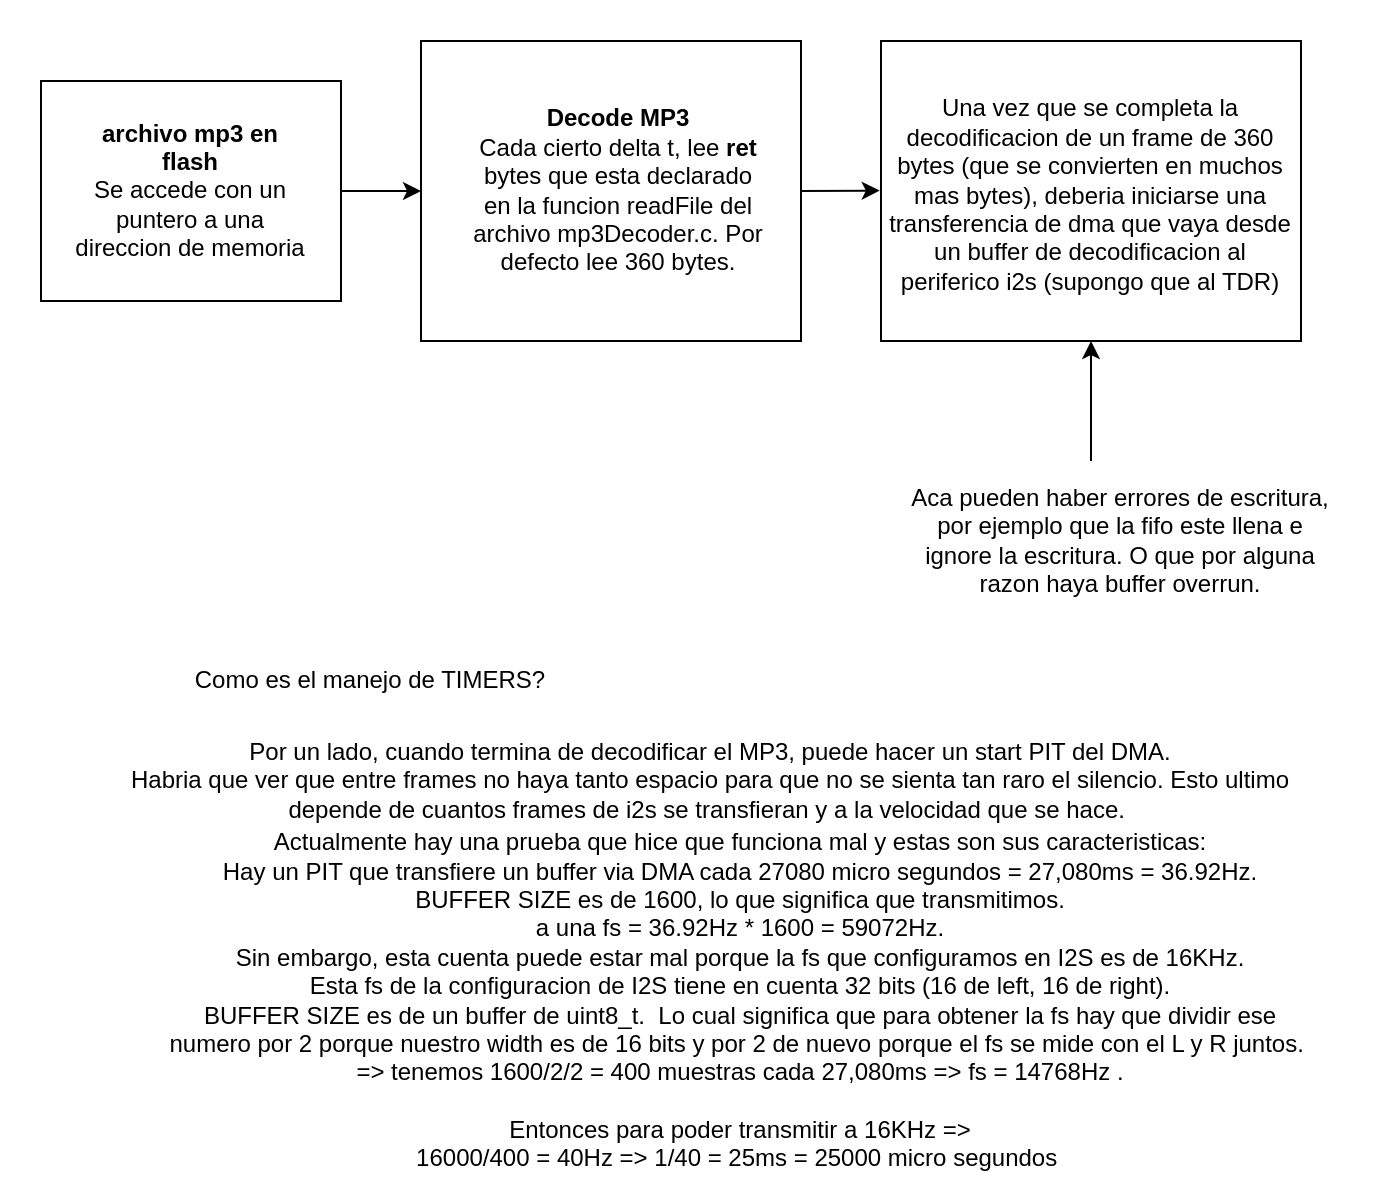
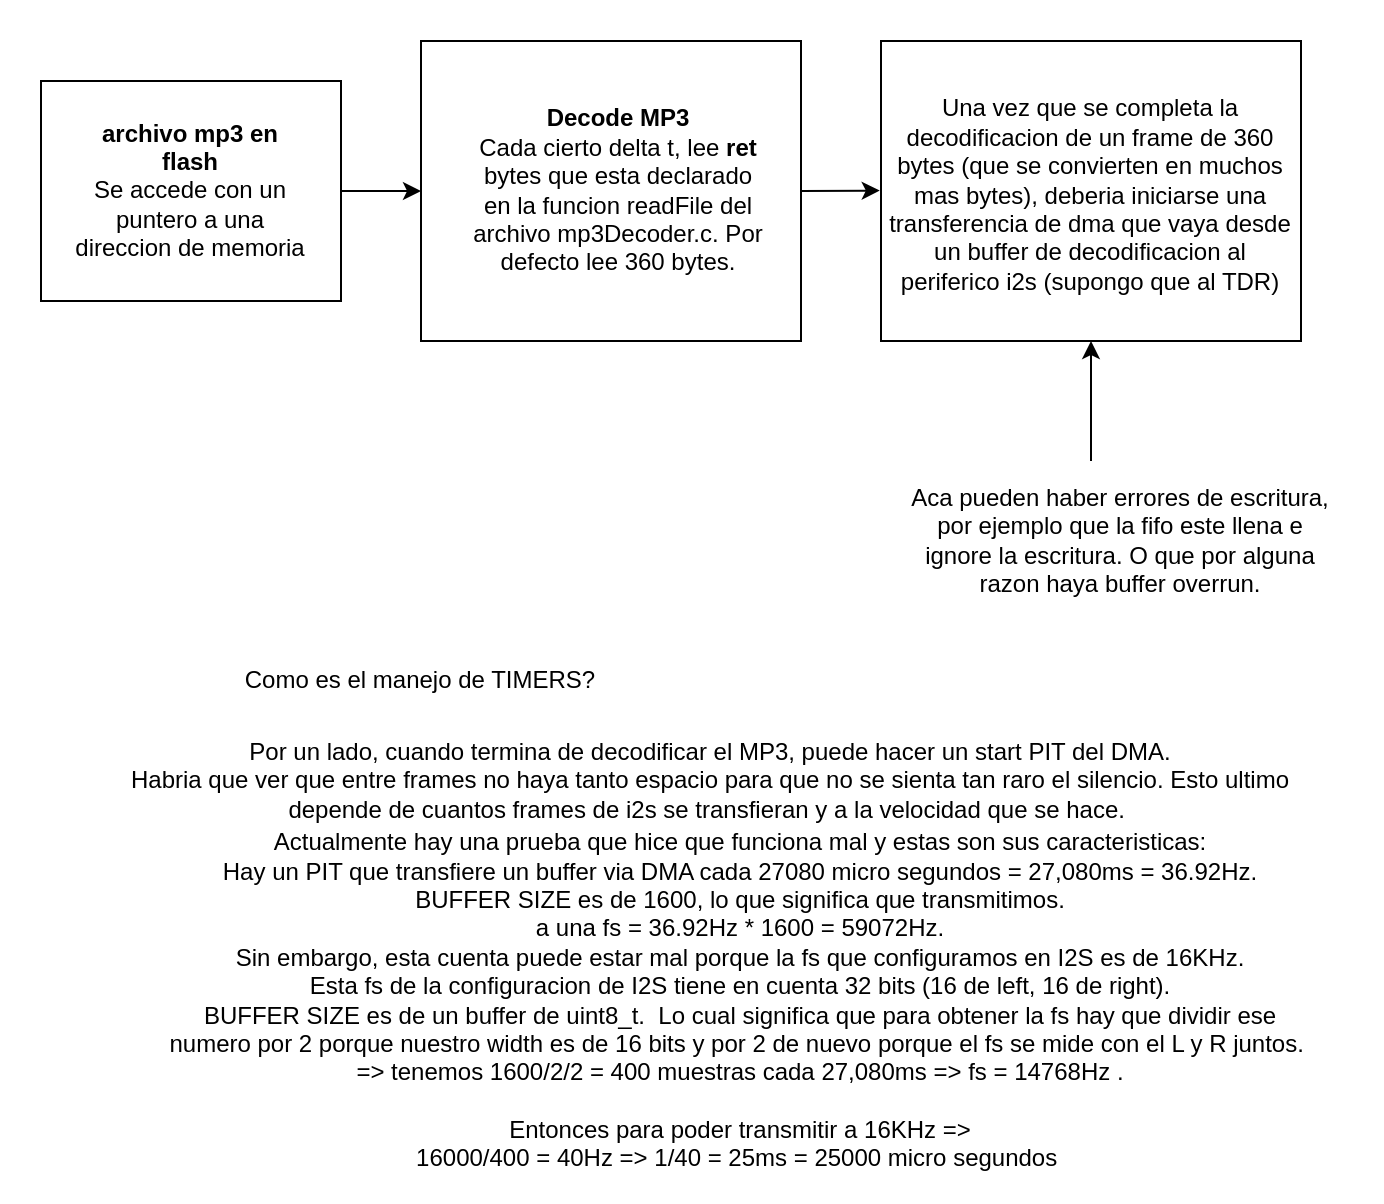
(371, 681) -> (421, 681)
